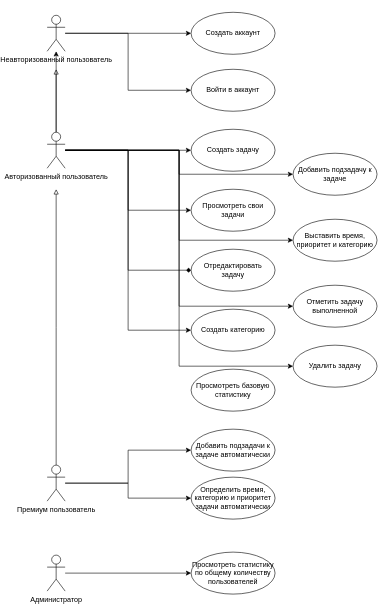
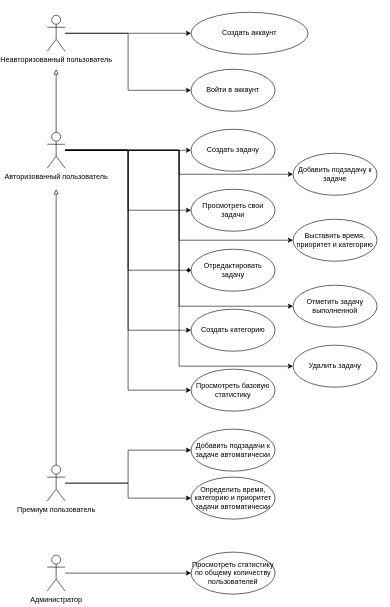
(233, 33) -> (250, 33)
(56, 56) -> (185, 390)
